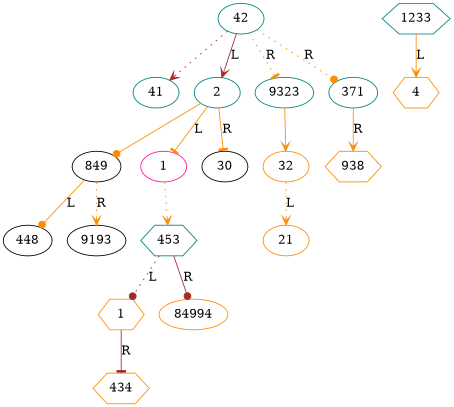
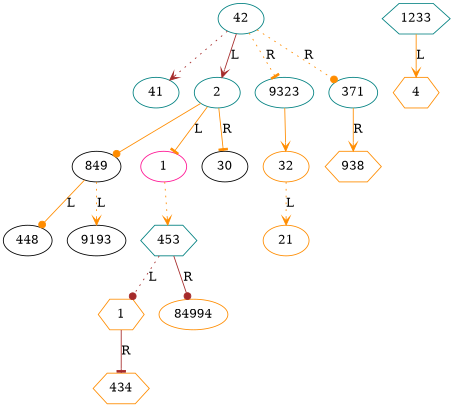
(101, 204) -> (101, 204)
